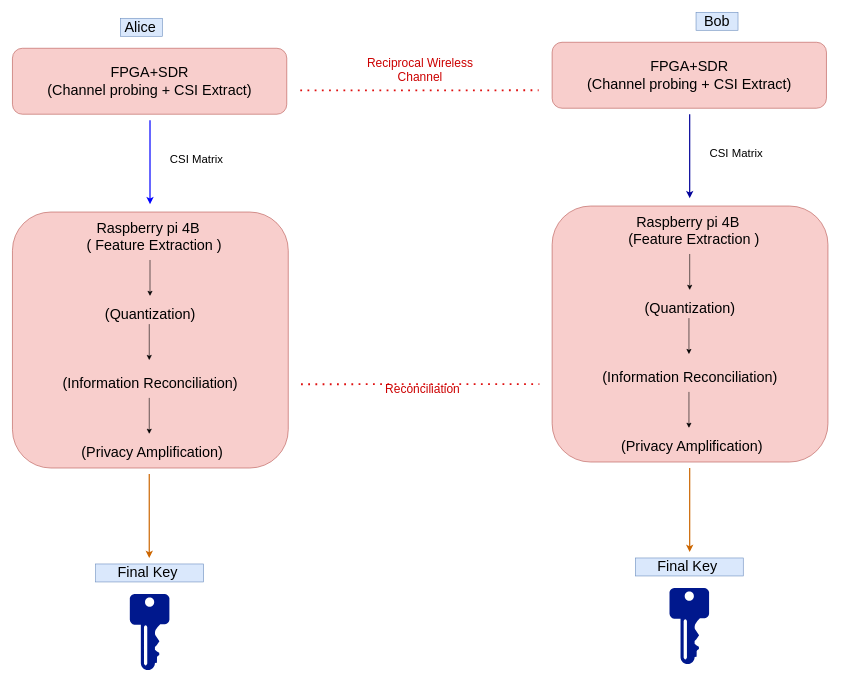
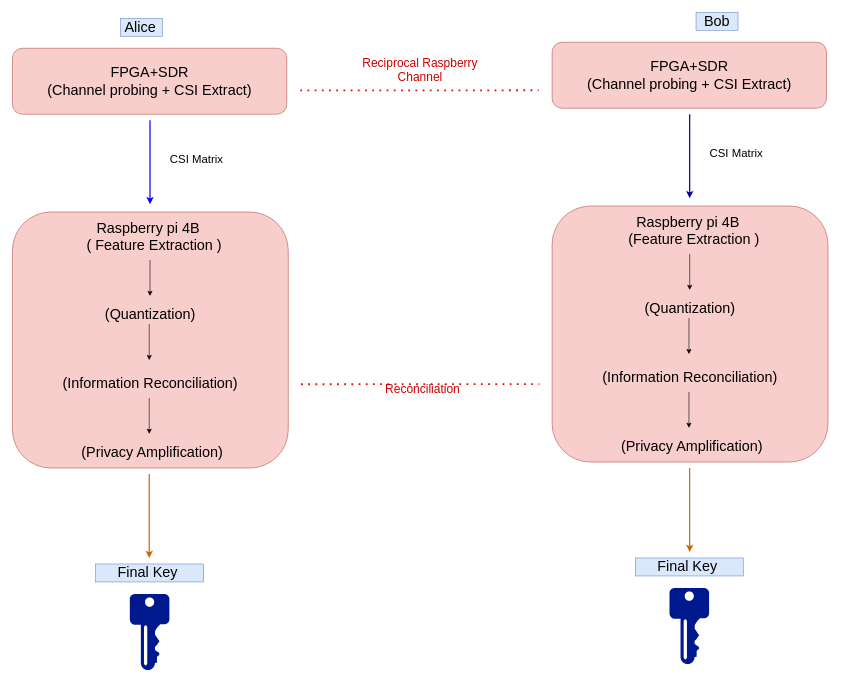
(420, 69) -> (420, 69)
